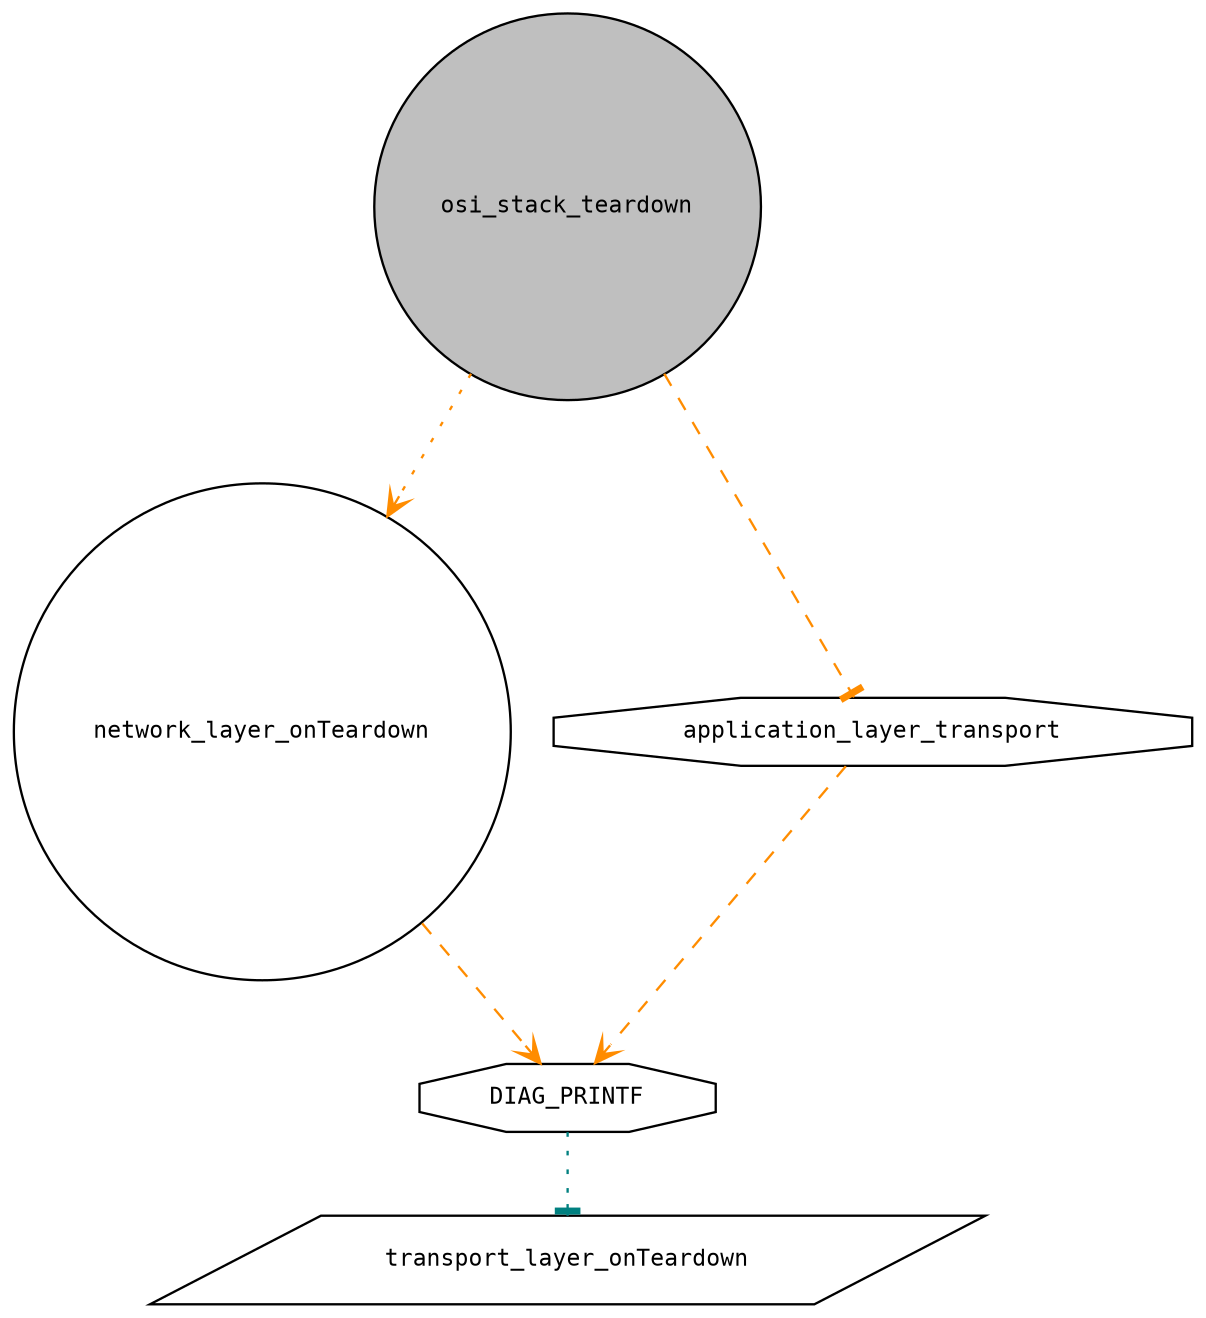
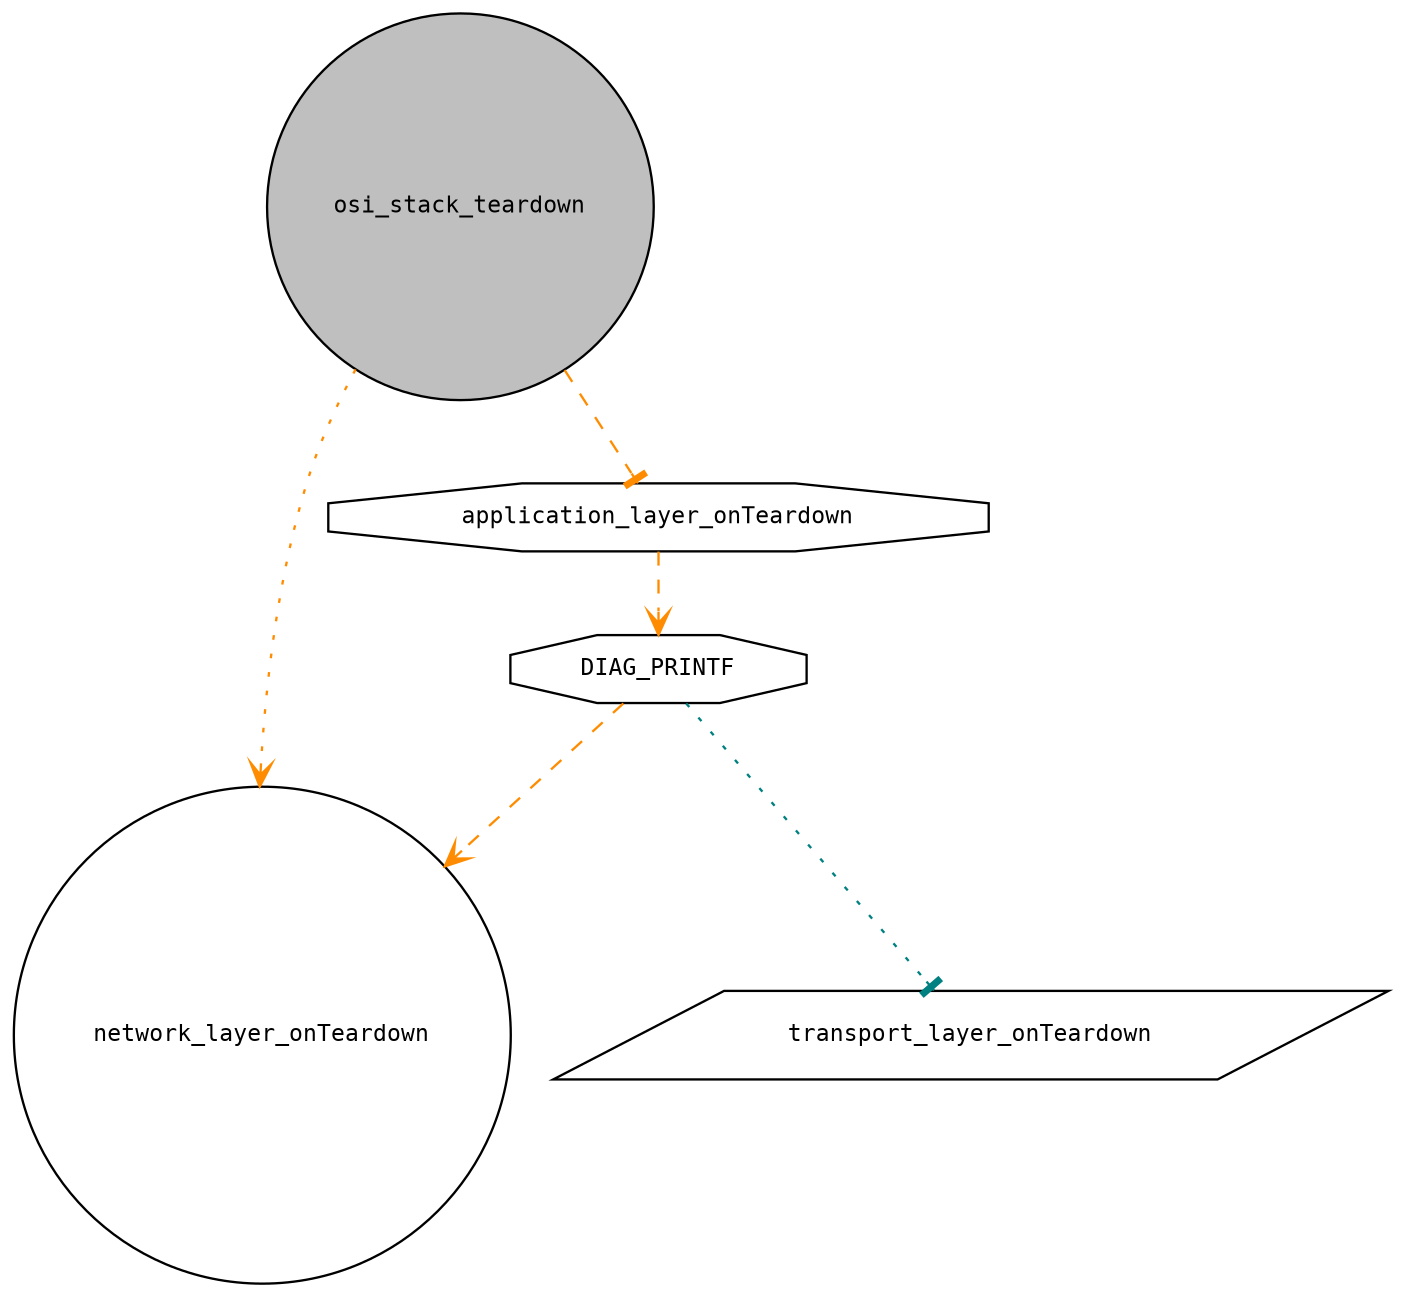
(873, 732) -> (658, 517)
(474, 984) -> (543, 777)
